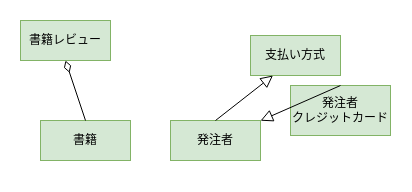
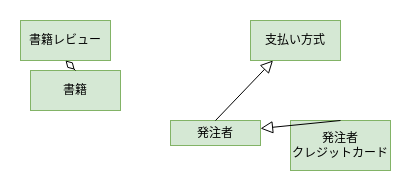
(296, 56) -> (296, 41)
(341, 111) -> (341, 146)
(86, 141) -> (76, 91)
(216, 141) -> (216, 133)
